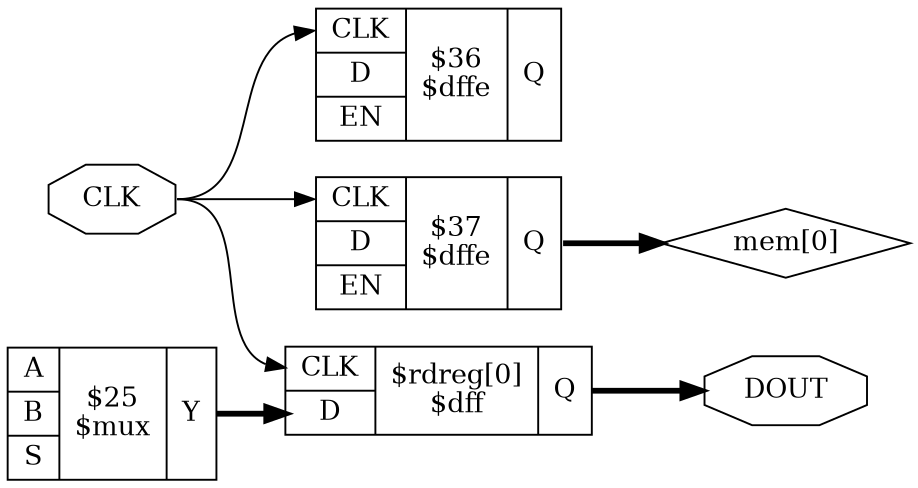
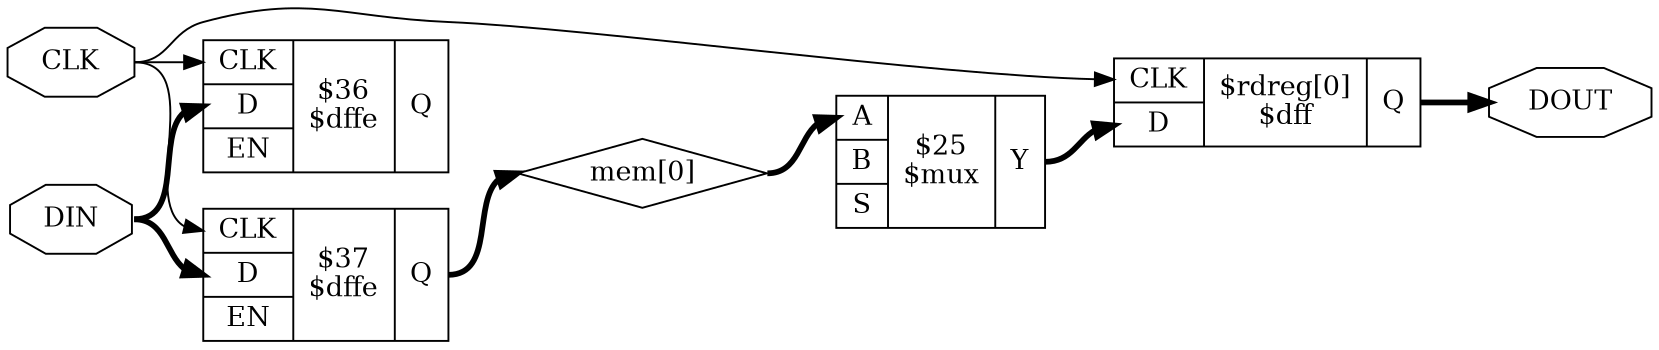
none -> (797, 154)
none -> (71, 219)
